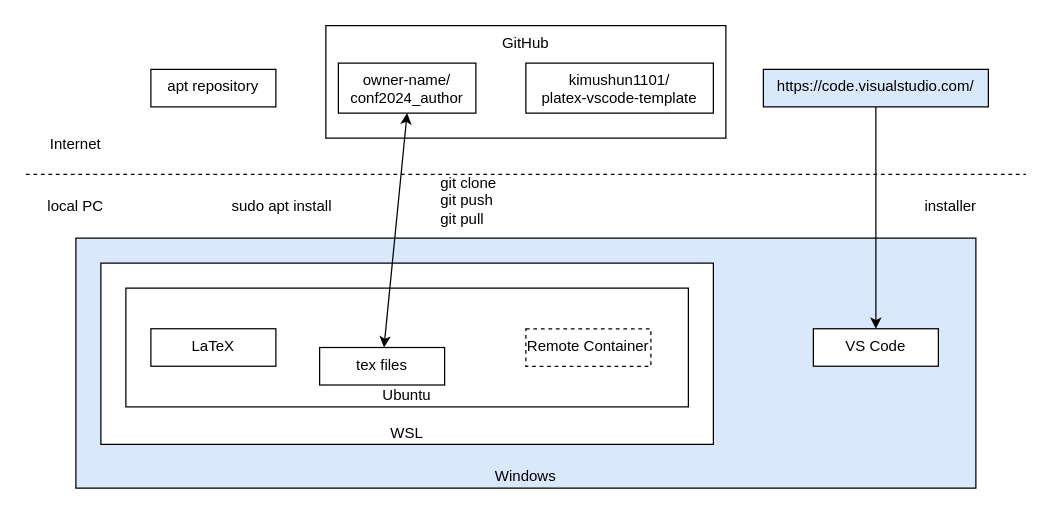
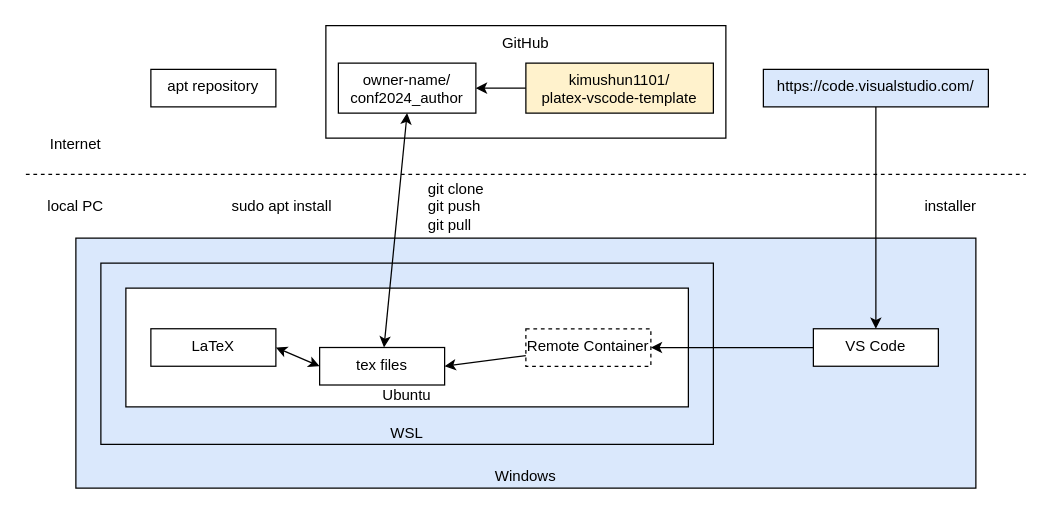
none -> (505, 88)
(619, 88) -> (619, 88)
(476, 201) -> (463, 207)
none -> (736, 348)
none -> (298, 357)
none -> (489, 360)
(407, 432) -> (407, 432)
